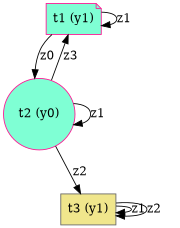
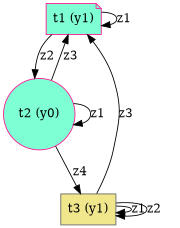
(47, 56) -> (47, 56)
none -> (119, 116)
(80, 172) -> (80, 172)
